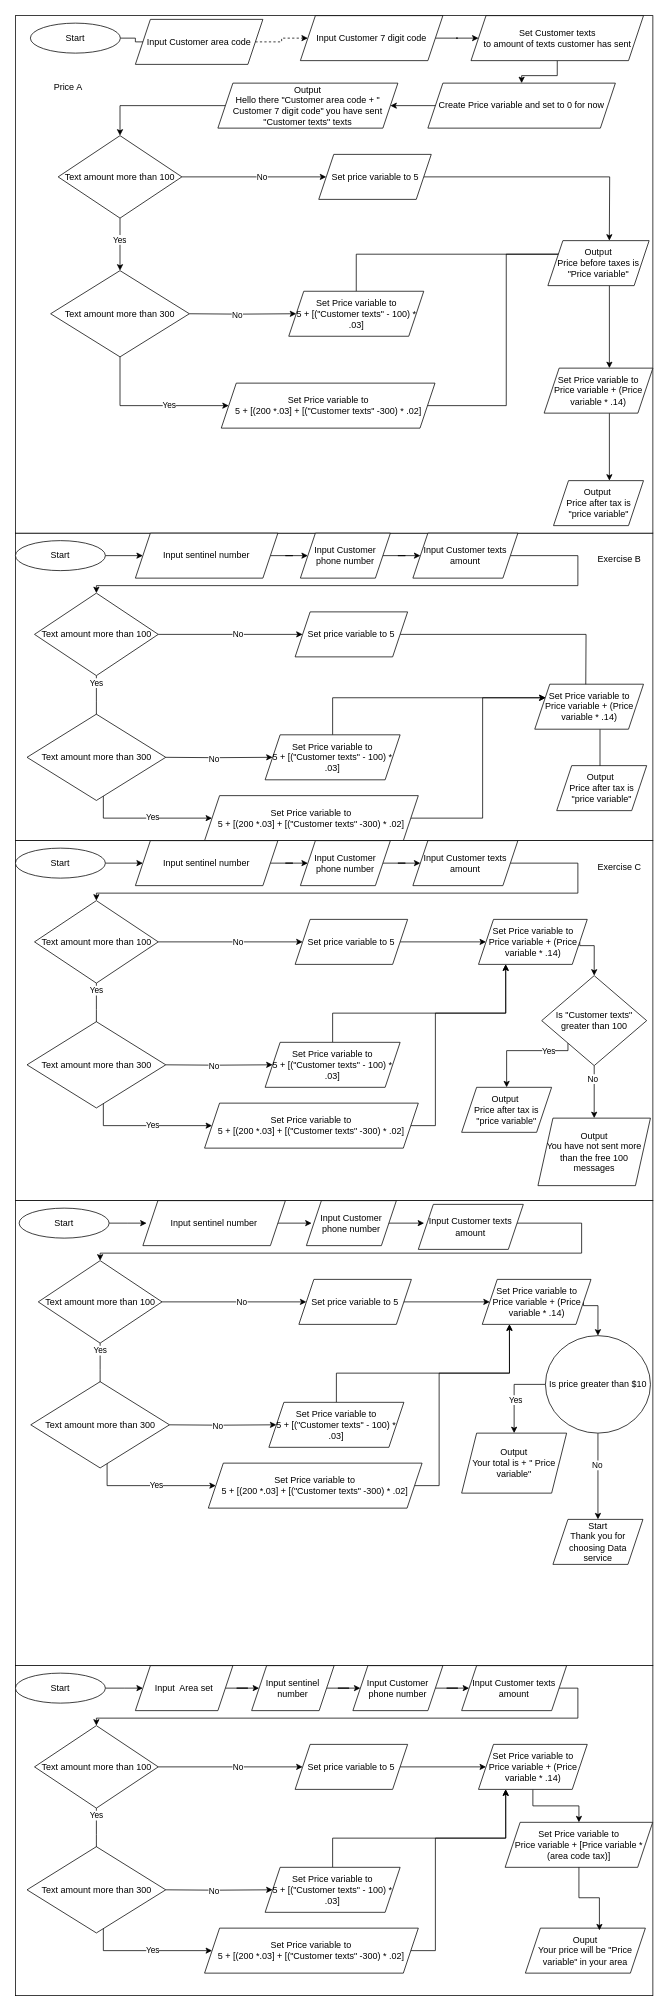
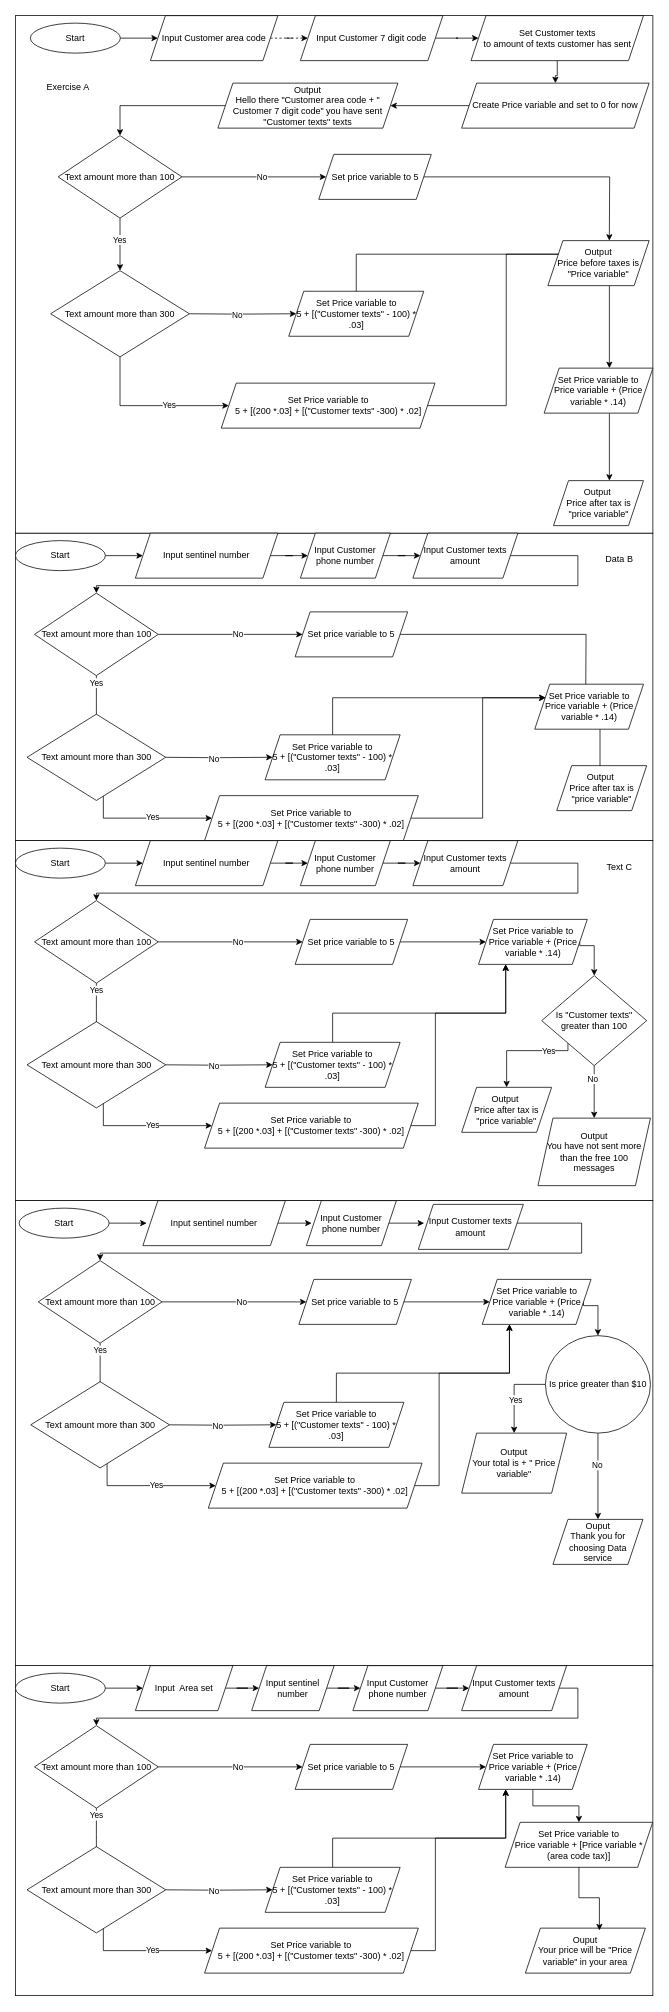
(199, 42) -> (214, 38)
(68, 87) -> (68, 87)
(522, 105) -> (555, 105)
(620, 559) -> (620, 559)
(620, 867) -> (620, 867)
(598, 1542) -> (598, 1542)
